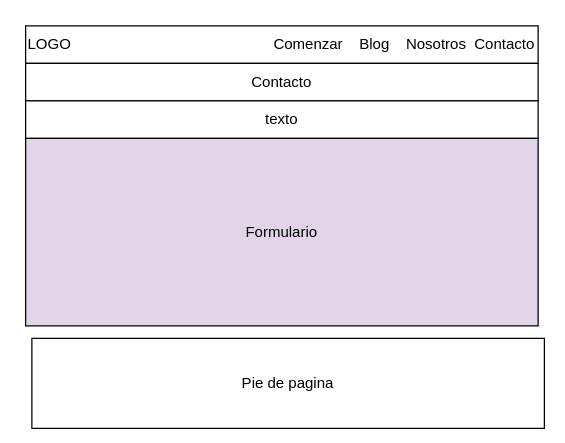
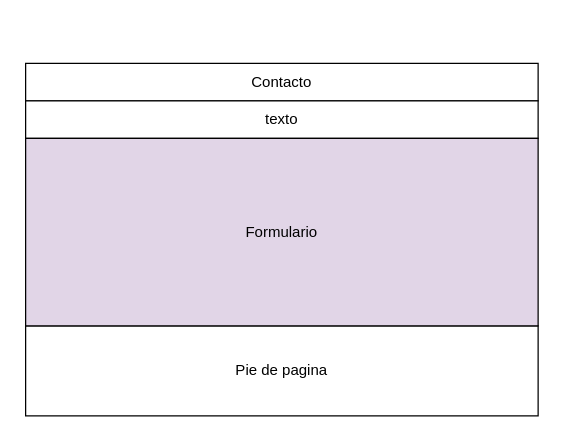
(282, 44) -> none
(288, 383) -> (282, 371)
